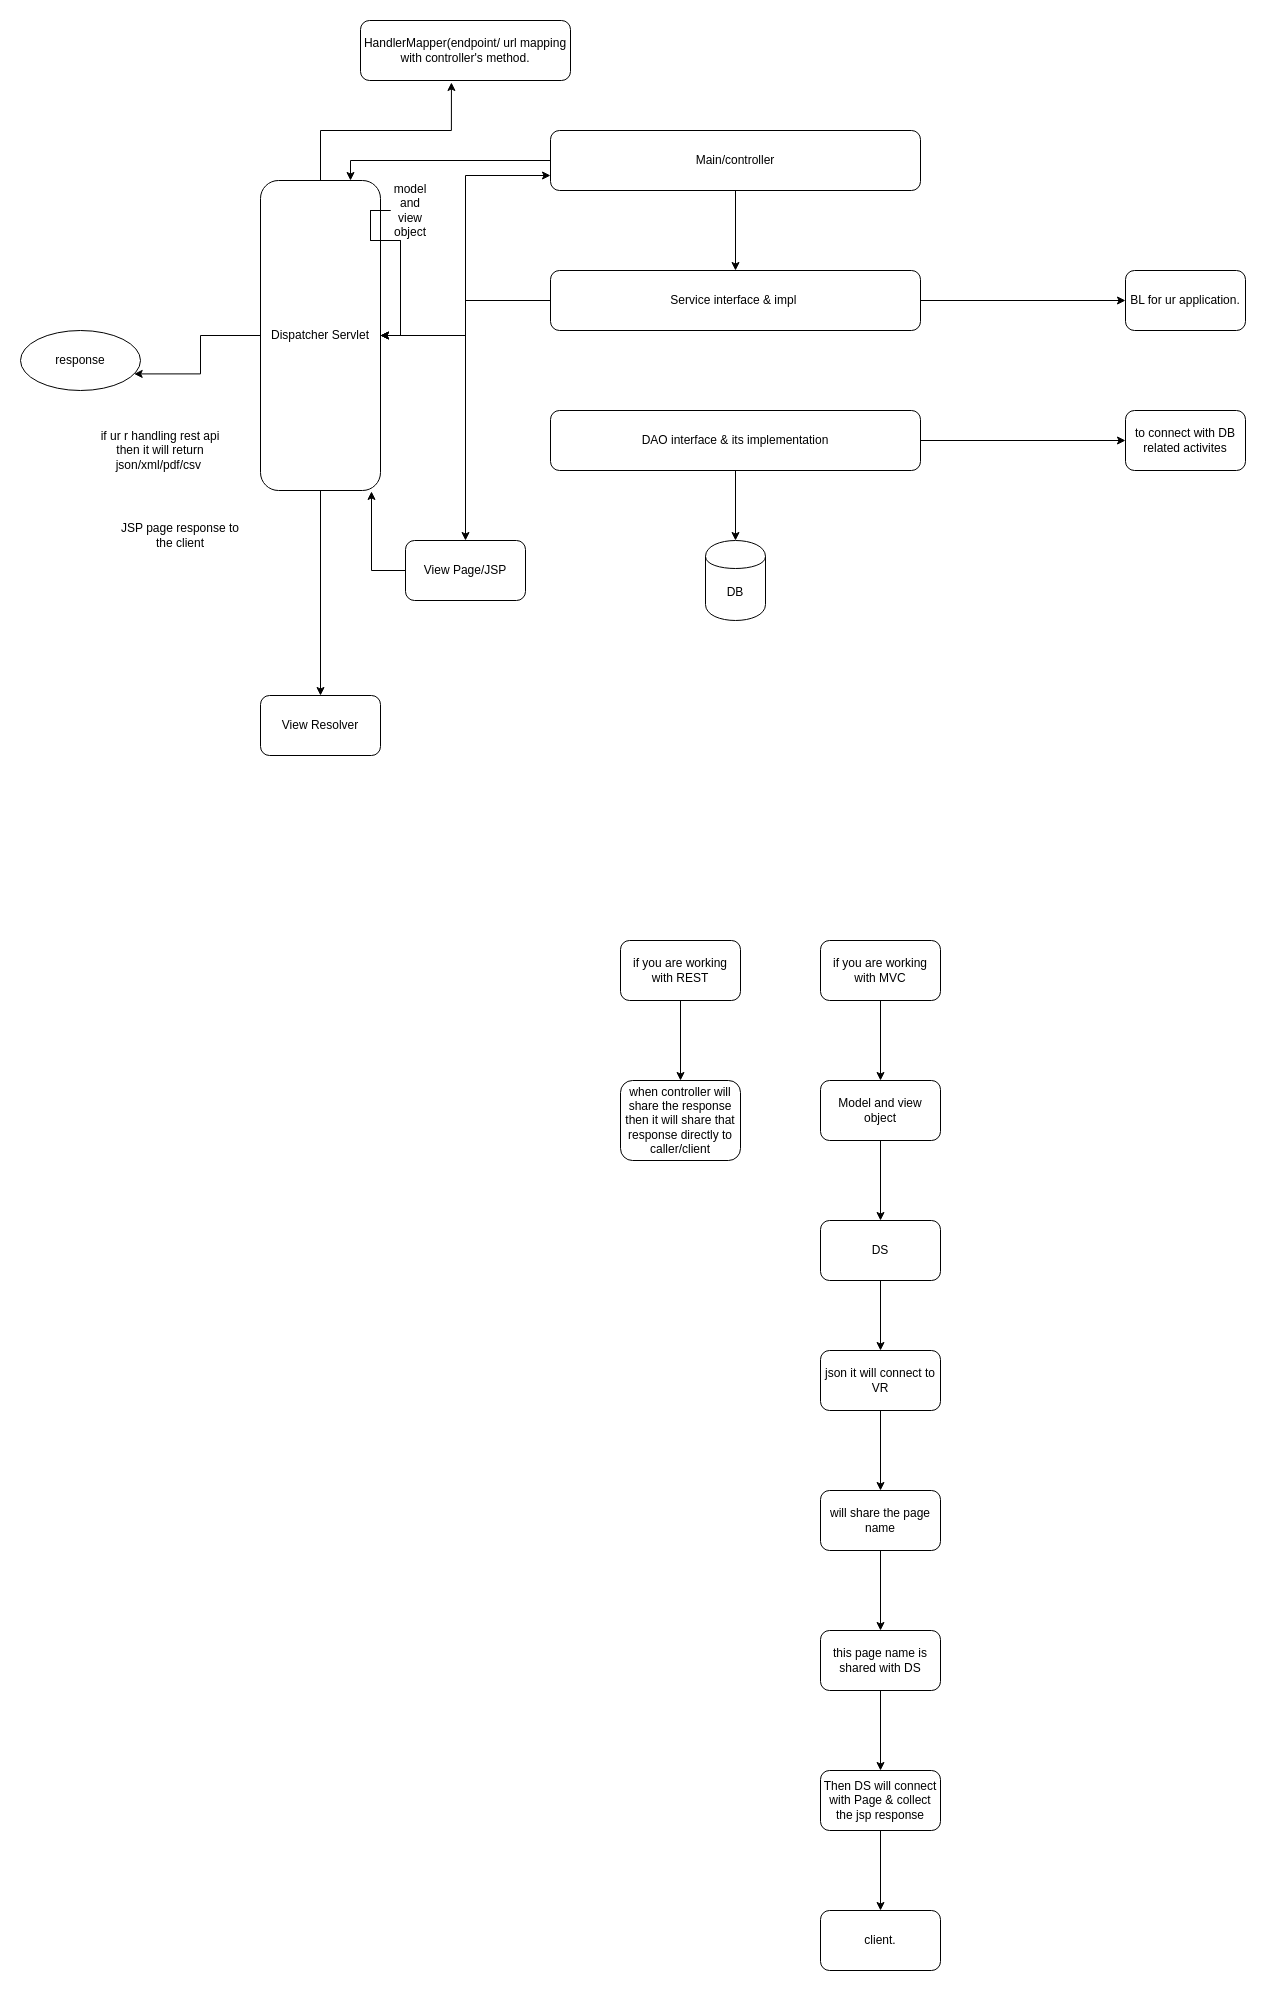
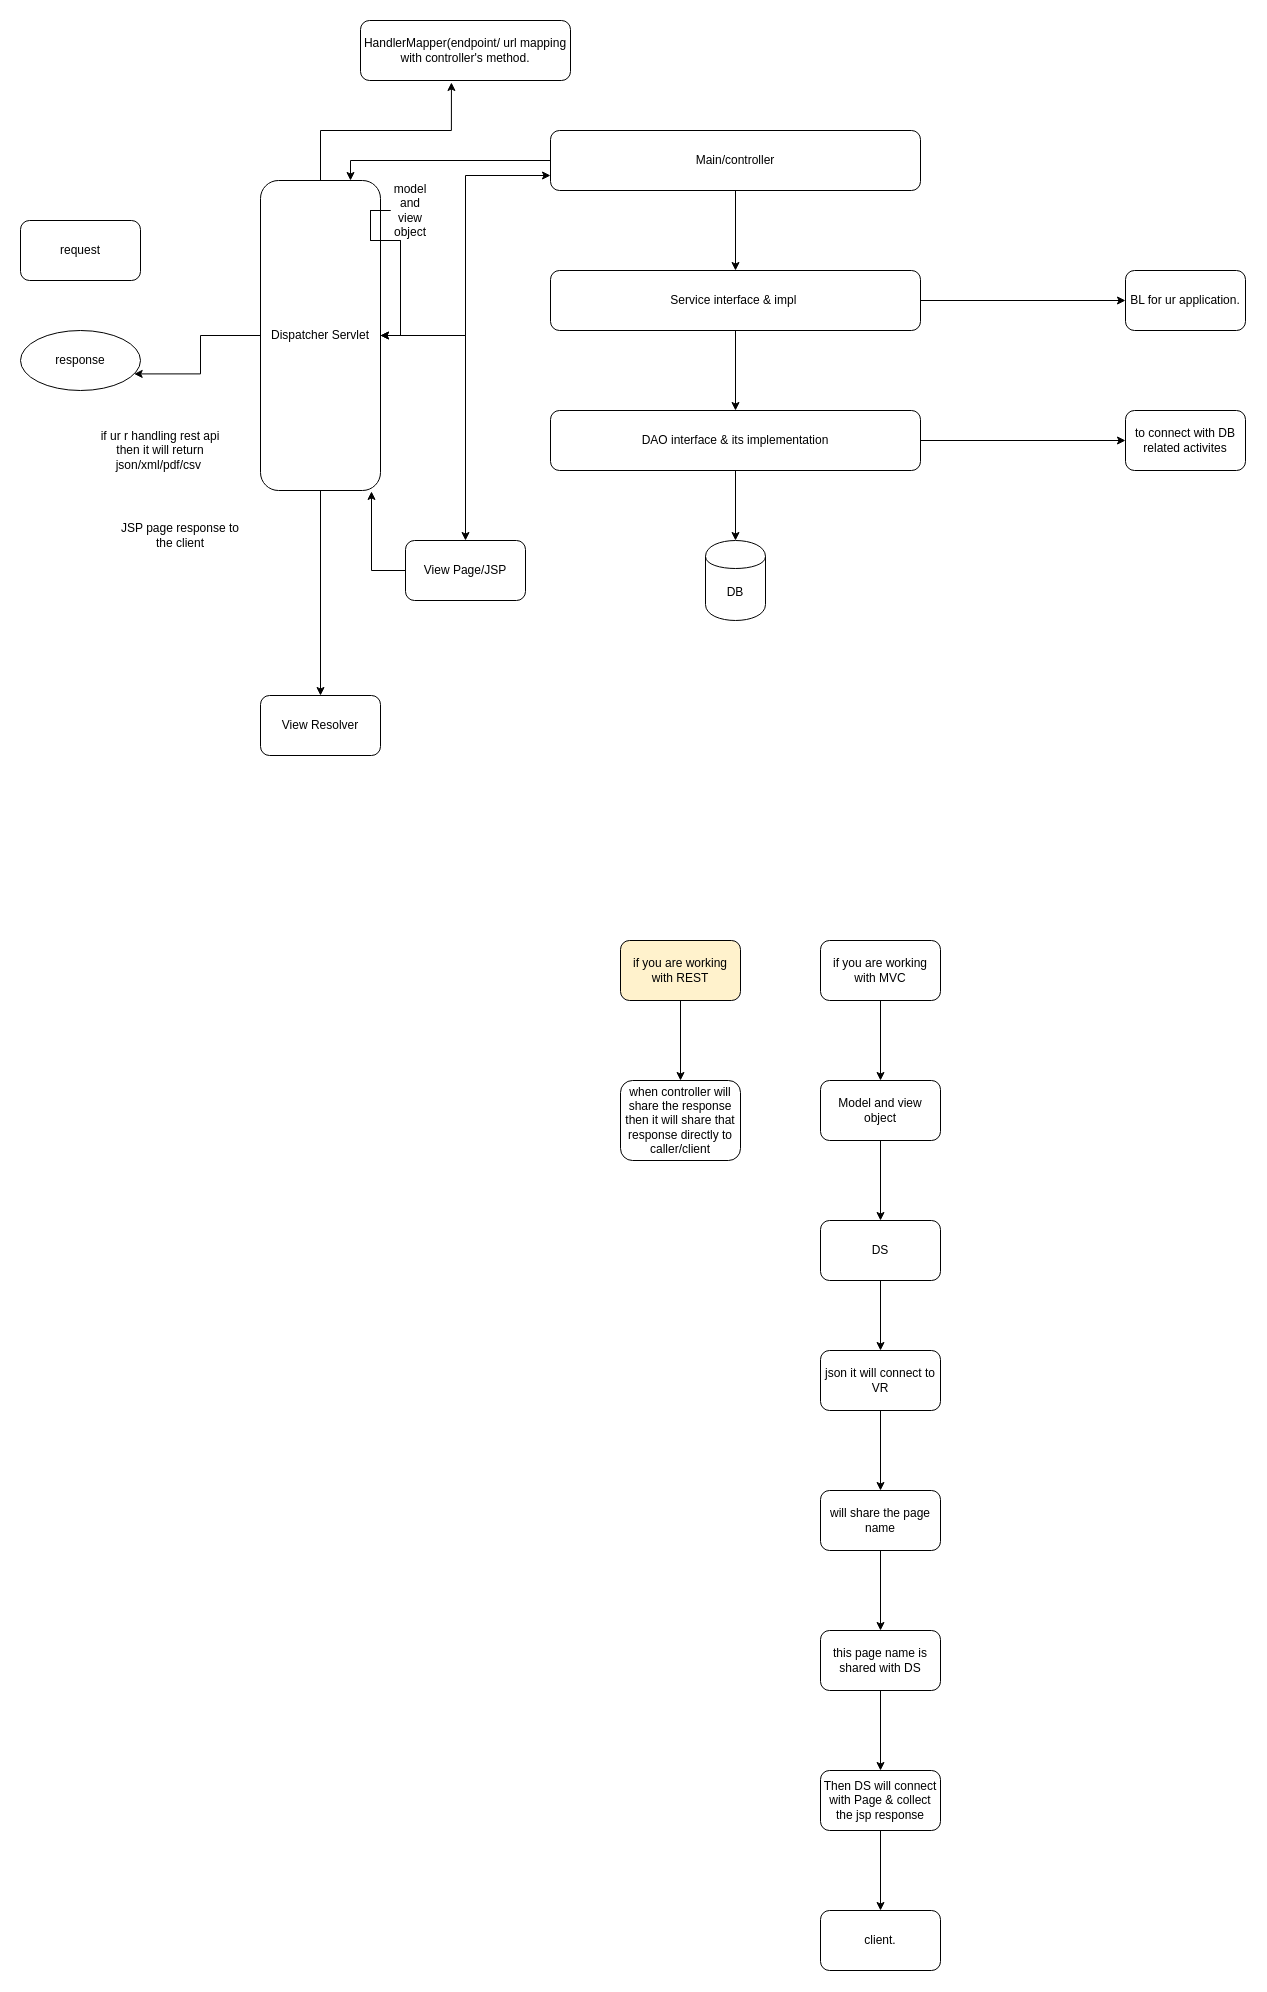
none -> (81, 251)
(510, 301) -> (736, 367)
(681, 971) -> (681, 971)
